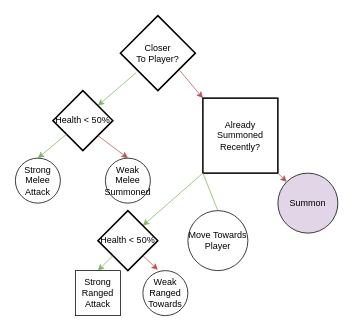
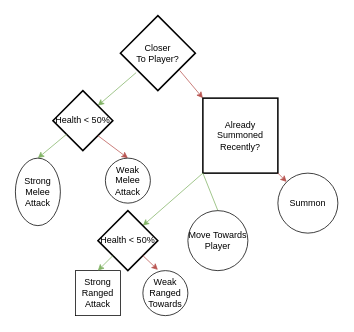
(38, 180) -> (38, 192)
(128, 180) -> (128, 180)
(308, 203) -> (308, 203)
